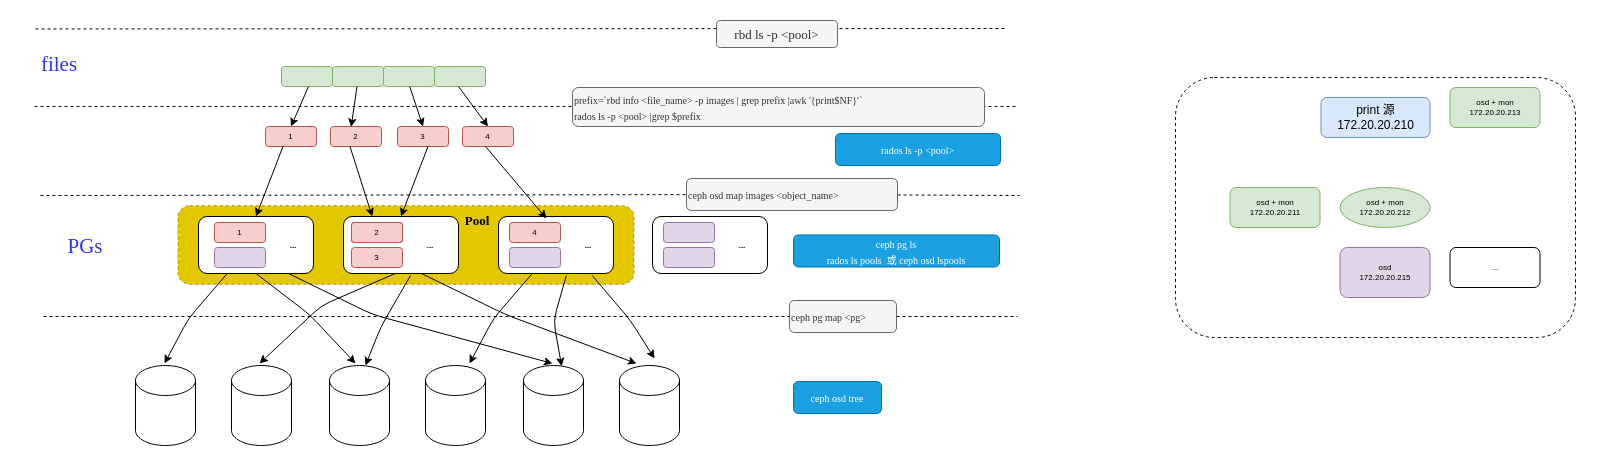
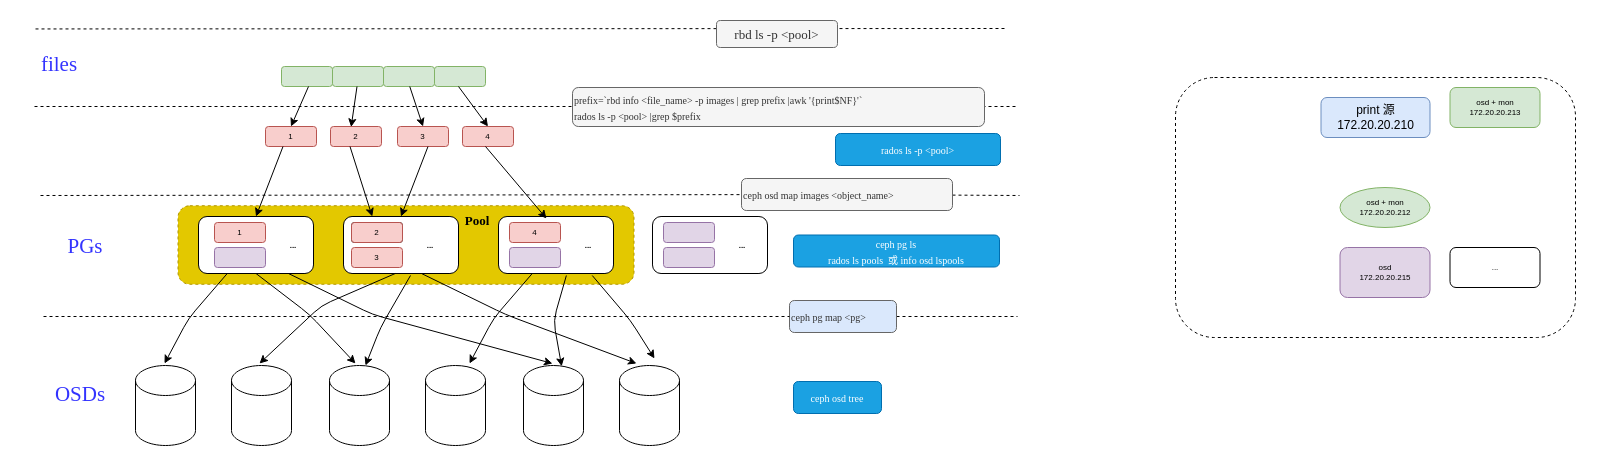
(792, 195) -> (847, 195)
(1275, 208) -> none
(897, 252) -> (897, 252)
(843, 317) -> (843, 317)
none -> (81, 395)
